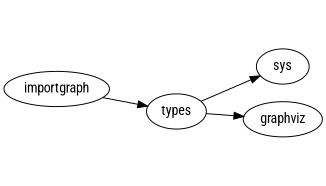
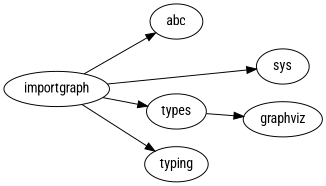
none -> (176, 22)
(226, 91) -> (177, 77)
none -> (176, 164)
